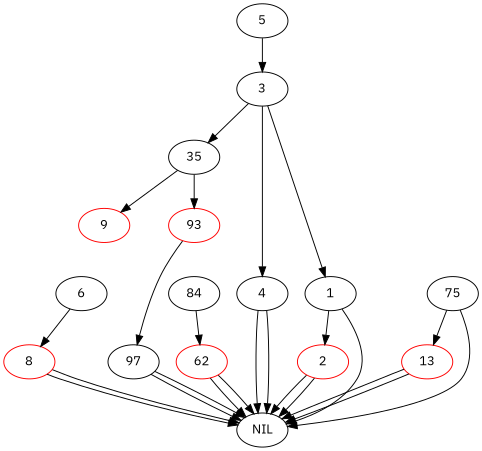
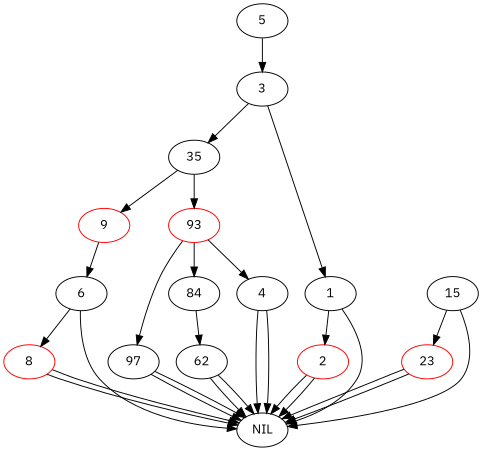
(262, 186) -> (225, 256)
none -> (94, 255)
none -> (194, 255)
(453, 294) -> (453, 294)
(202, 362) -> (202, 362)
(427, 362) -> (427, 362)
none -> (145, 410)
